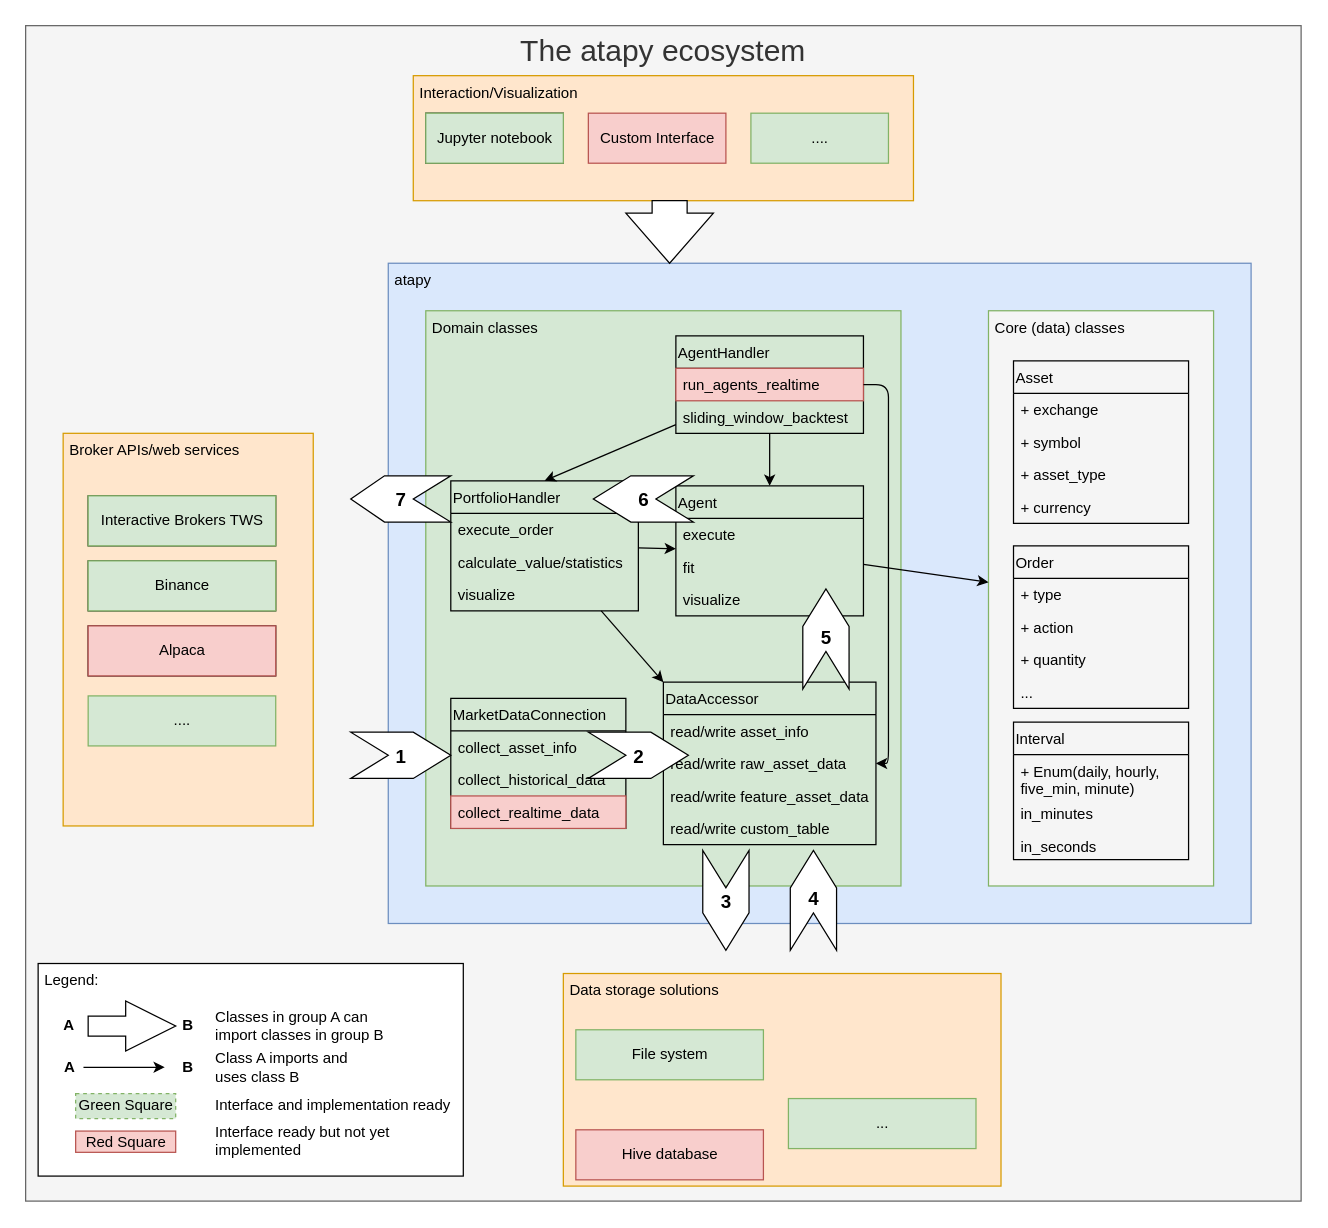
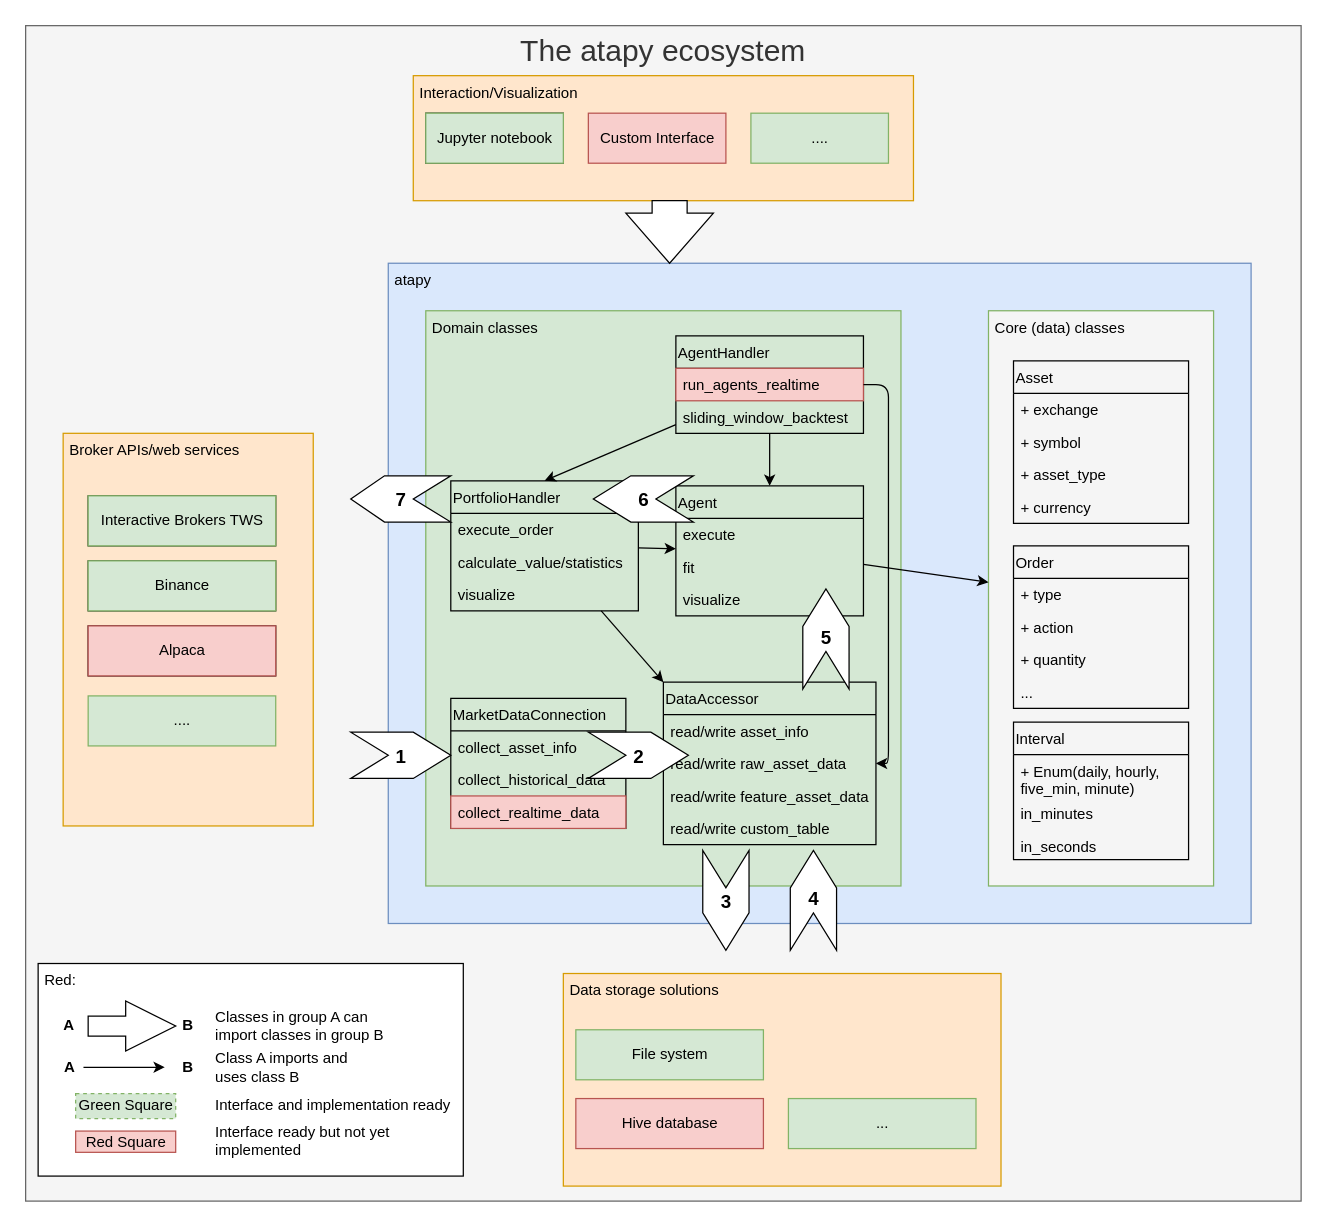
(68, 981) -> (55, 981)
(669, 1154) -> (669, 1123)
